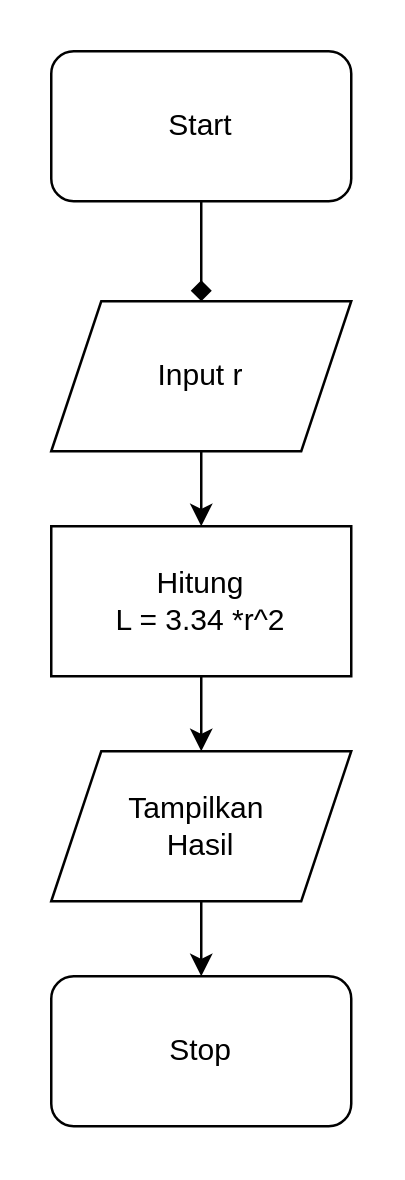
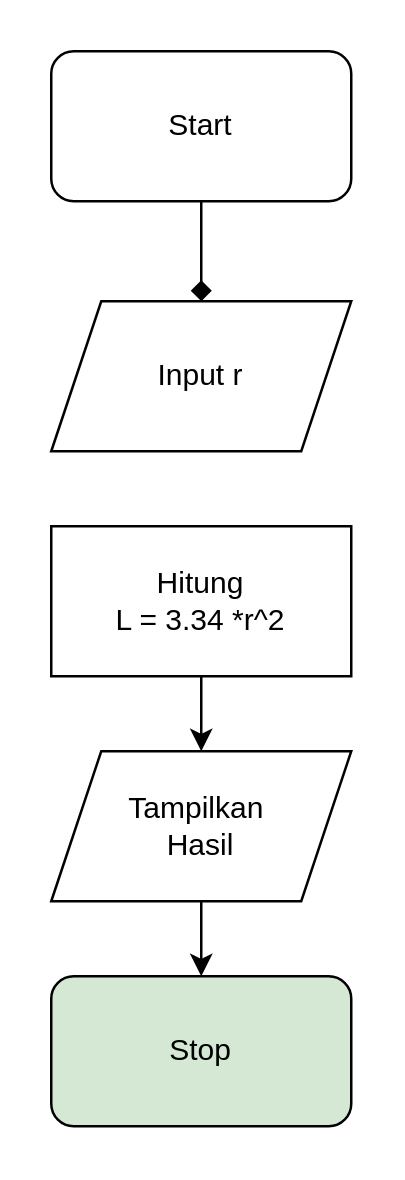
(201, 497) -> none
(201, 1051) -> (201, 1051)
